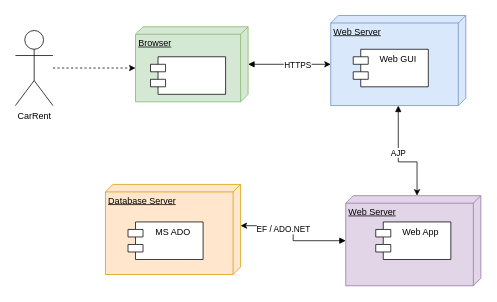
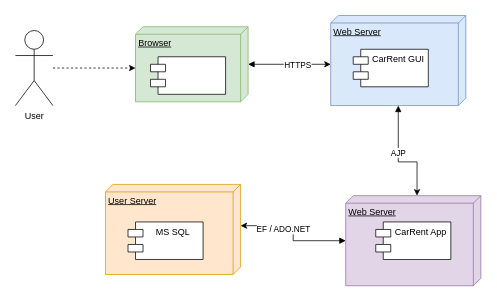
(398, 59) -> (398, 59)
(35, 116) -> (35, 116)
(145, 201) -> (135, 201)
(173, 232) -> (173, 232)
(420, 232) -> (420, 232)
